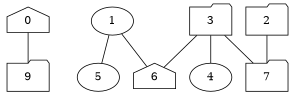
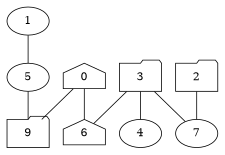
(134, 50) -> (84, 104)
(267, 77) -> (197, 133)
none -> (28, 105)
